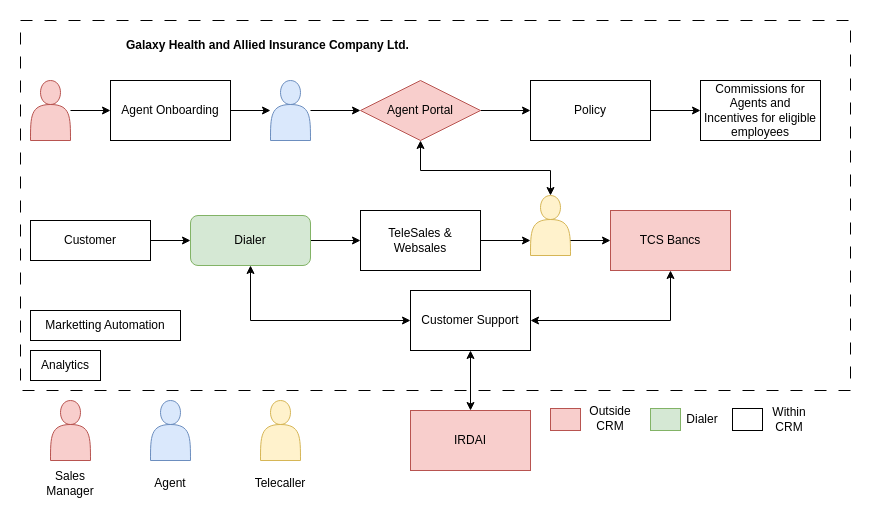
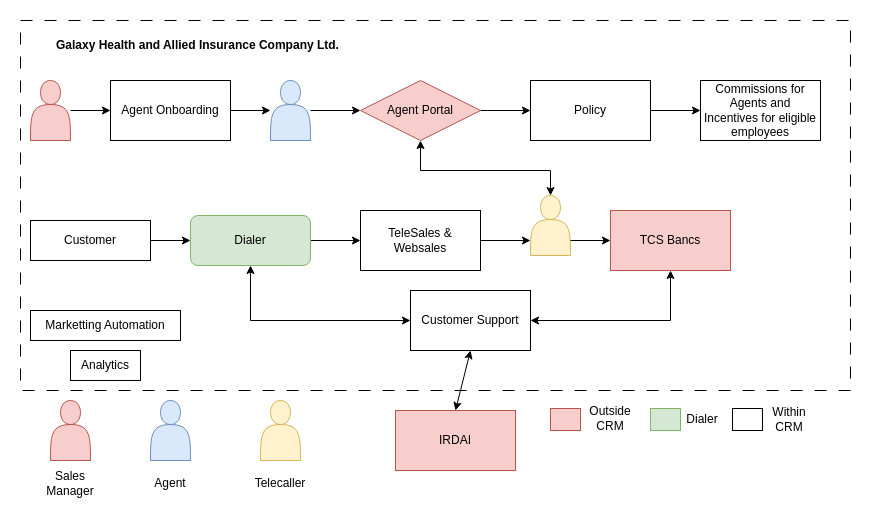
(271, 46) -> (201, 46)
(66, 366) -> (106, 366)
(471, 441) -> (456, 441)
